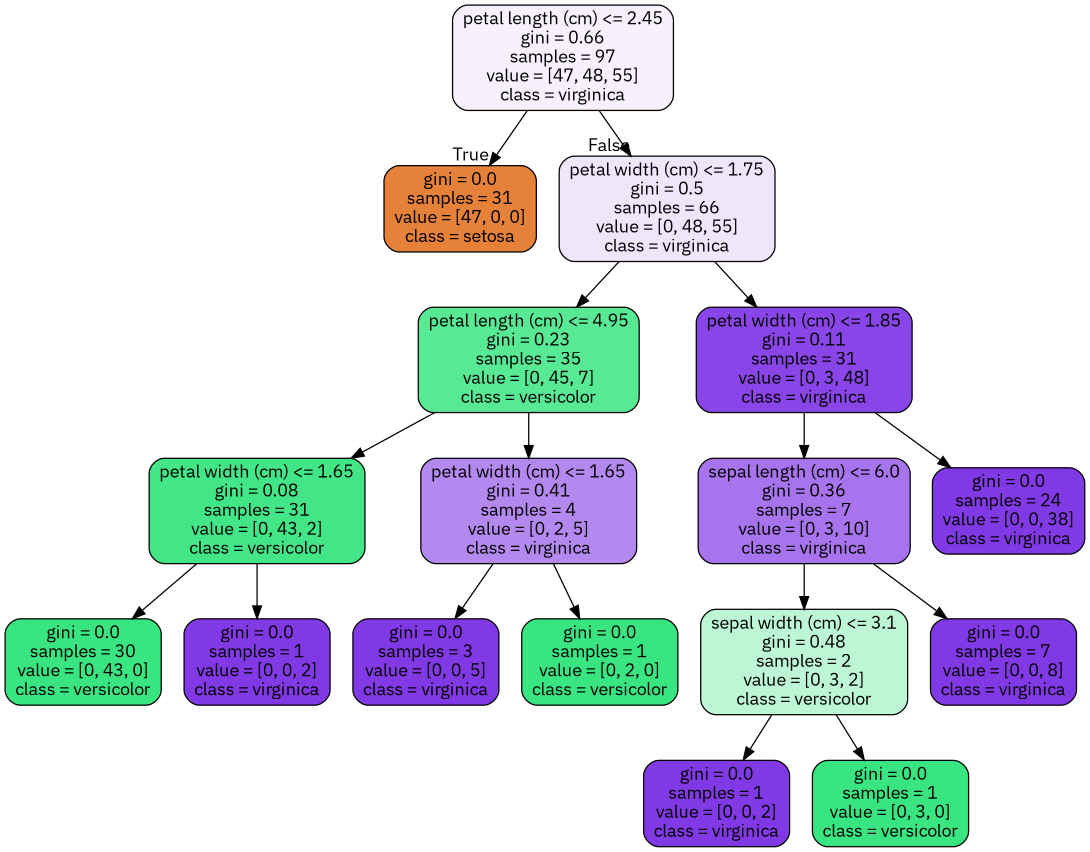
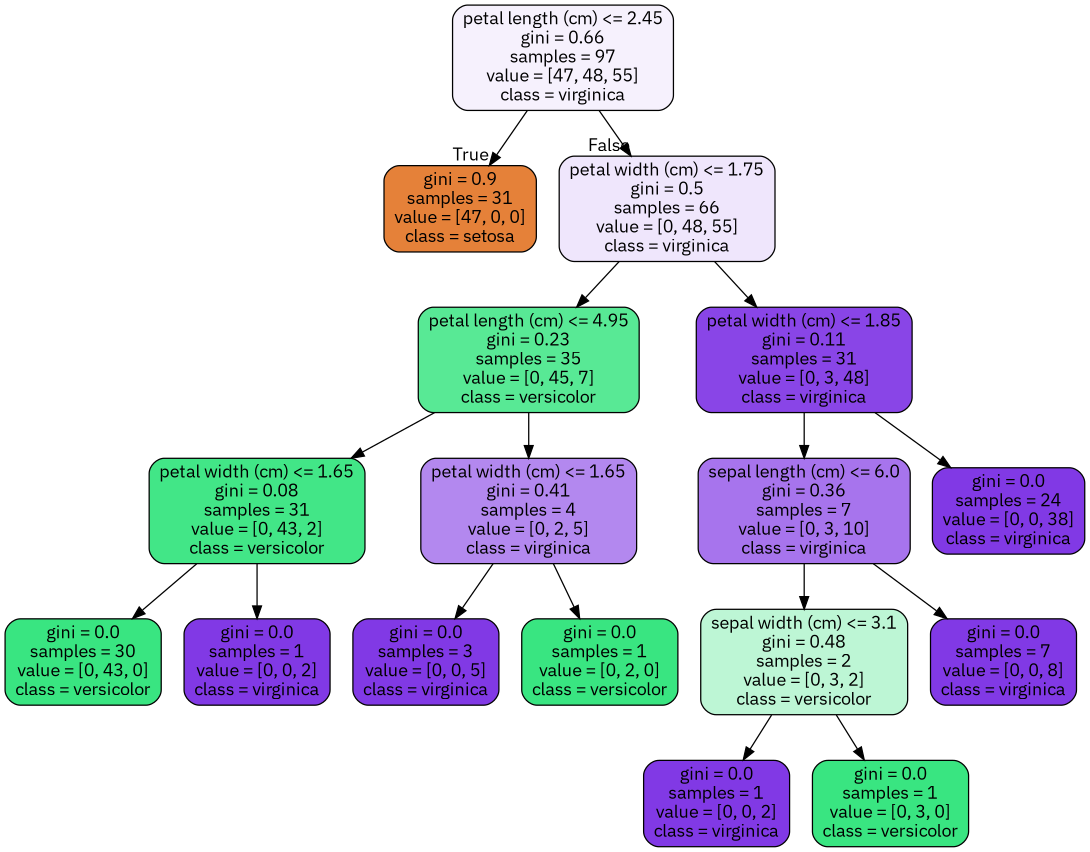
(460, 209) -> (460, 209)
